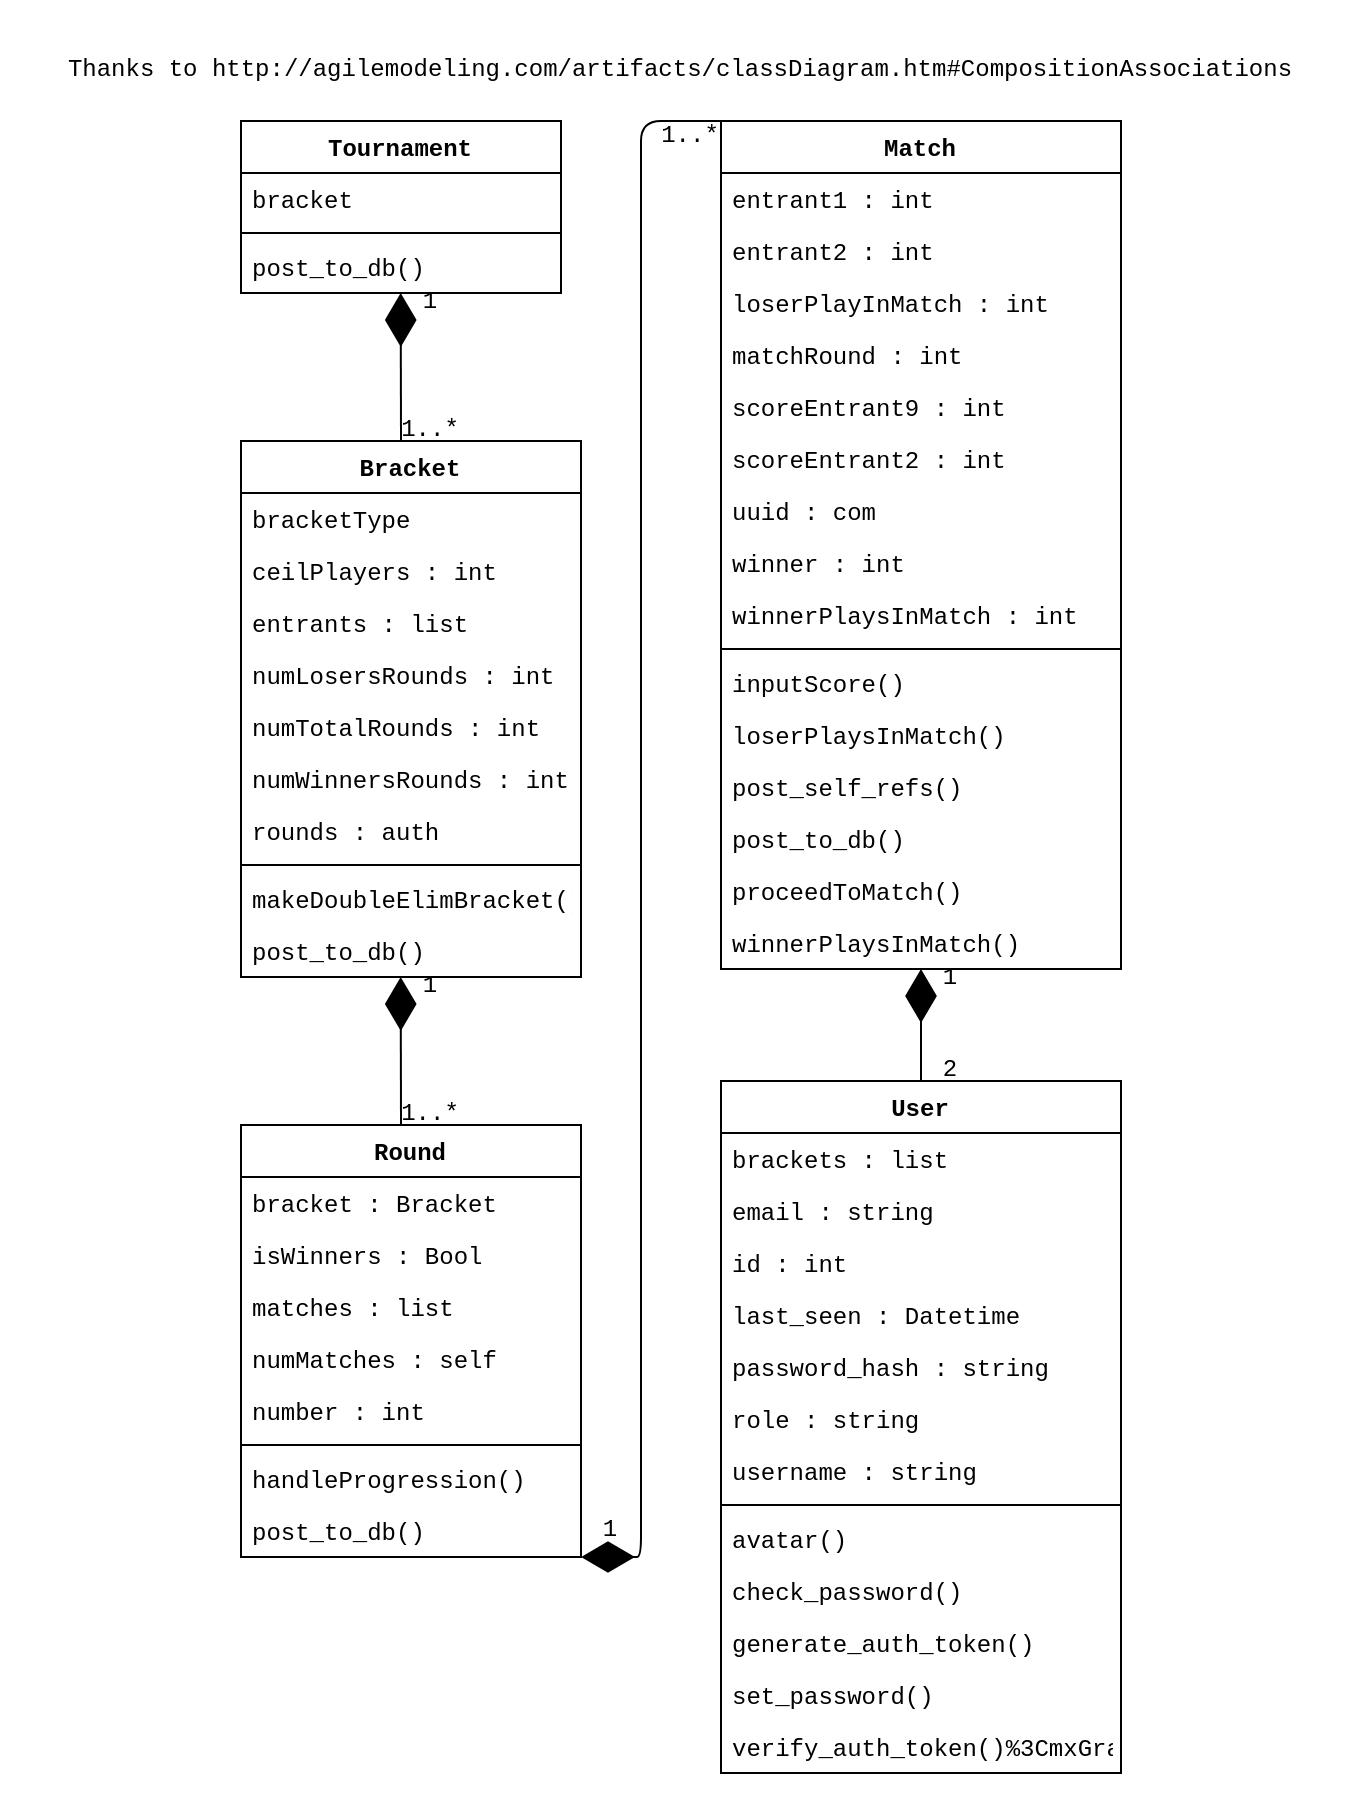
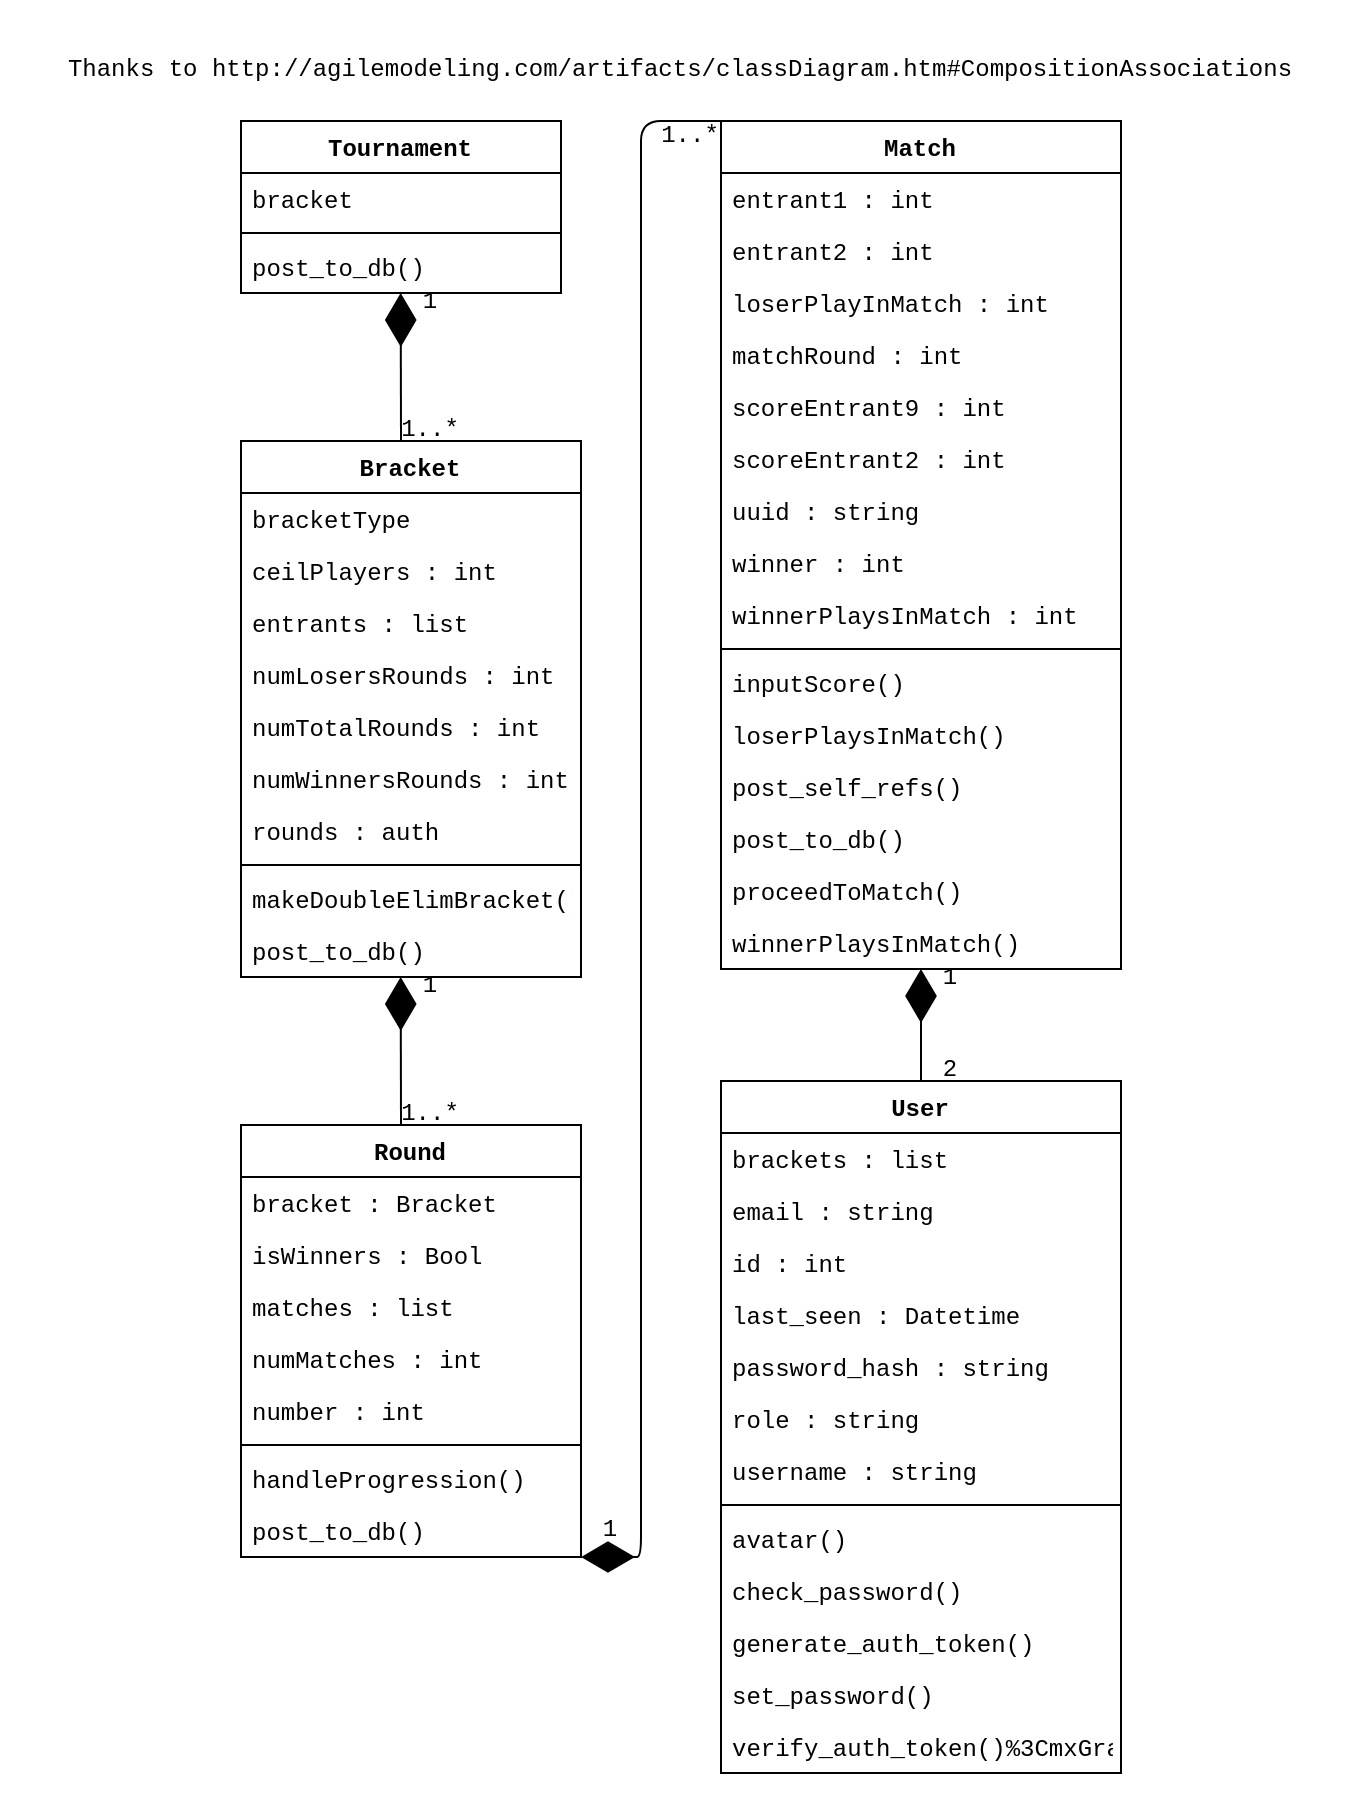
(787, 512) -> (804, 512)
(354, 1360) -> (347, 1360)
